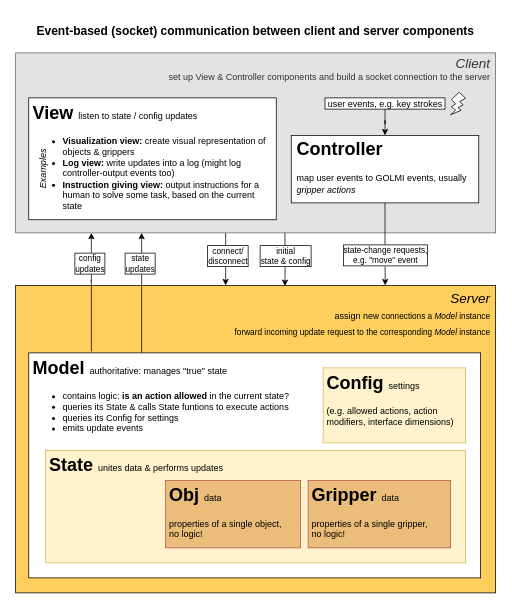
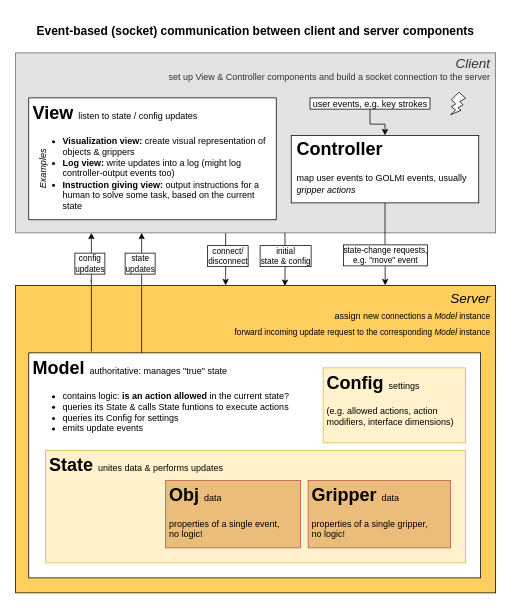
(385, 104) -> (370, 104)
(234, 494) -> (233, 489)
